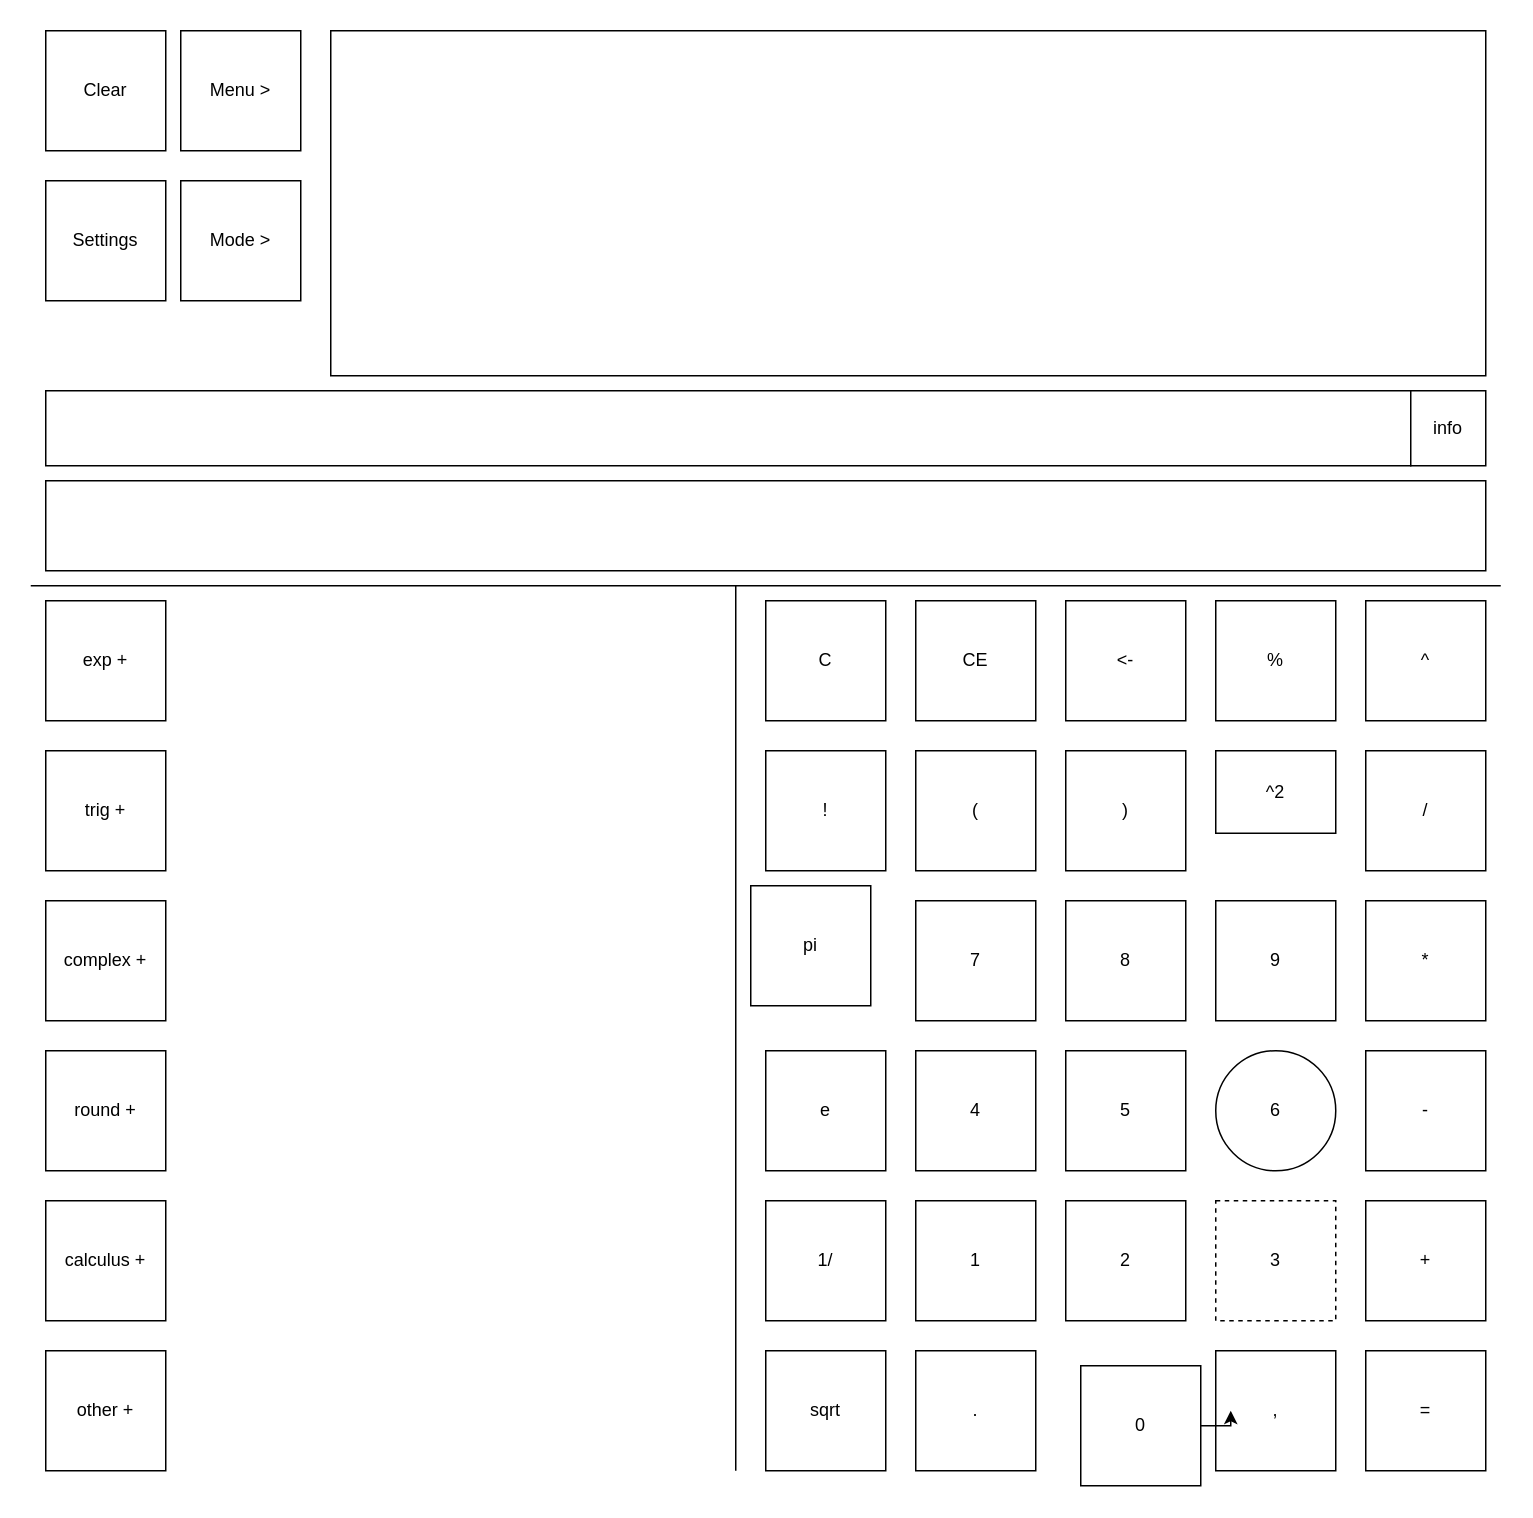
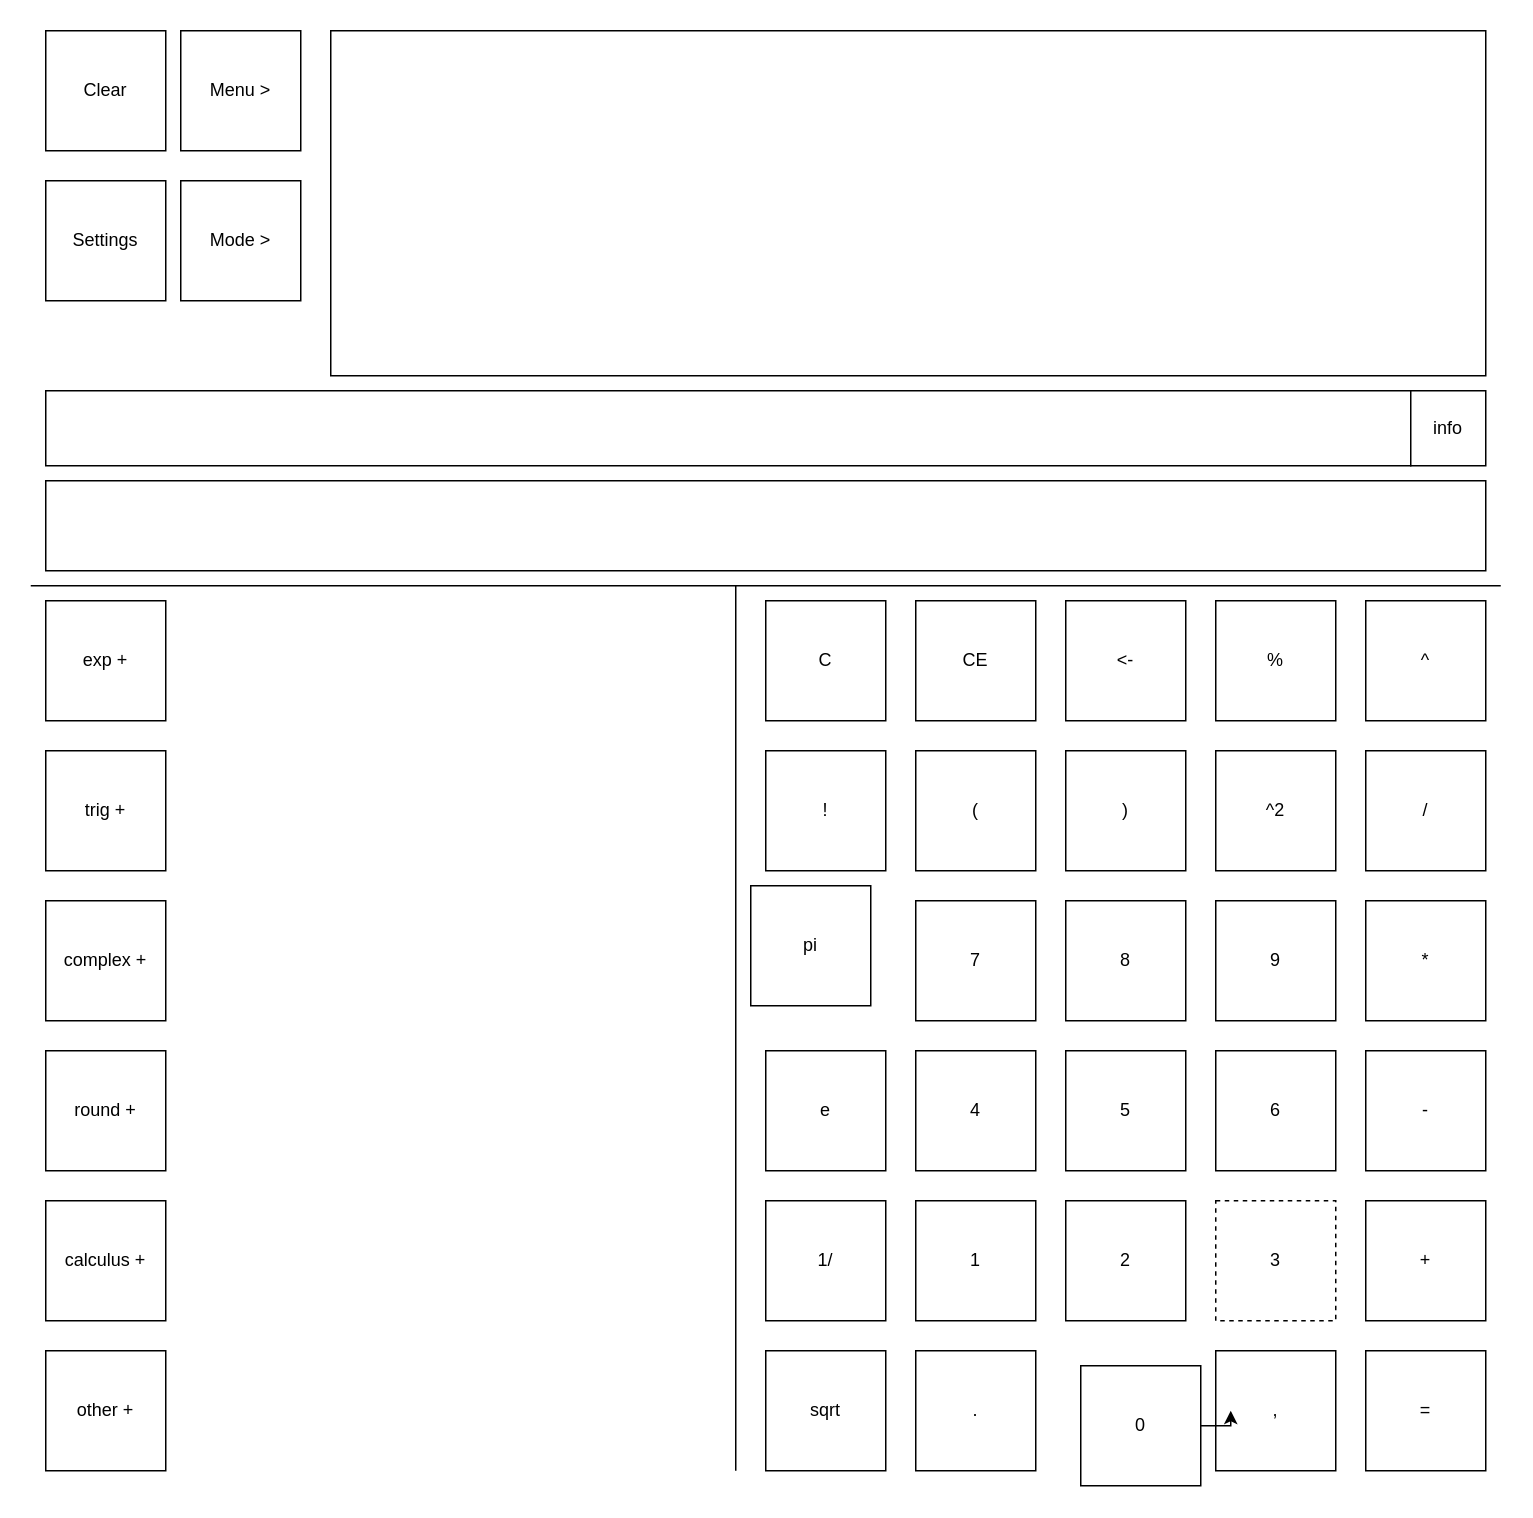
(1276, 792) -> (1276, 811)
(1276, 1111) -> (1276, 1111)
